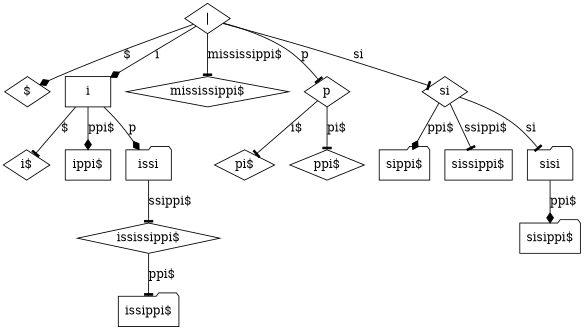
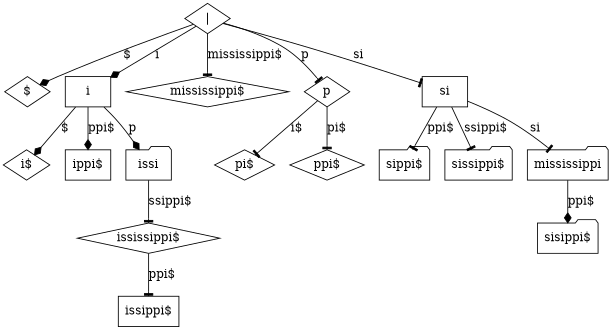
(445, 92) -> (445, 92)
(428, 122) -> (426, 126)
(56, 129) -> (58, 127)
(479, 165) -> (479, 165)
(550, 165) -> (568, 165)
(149, 311) -> (149, 311)
